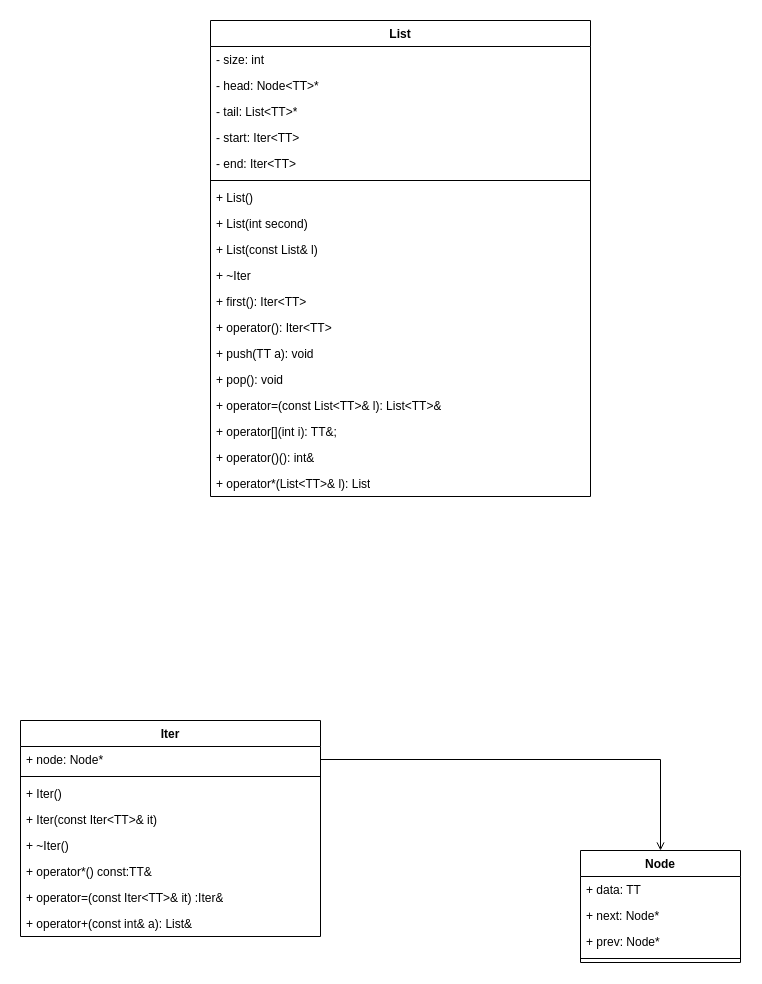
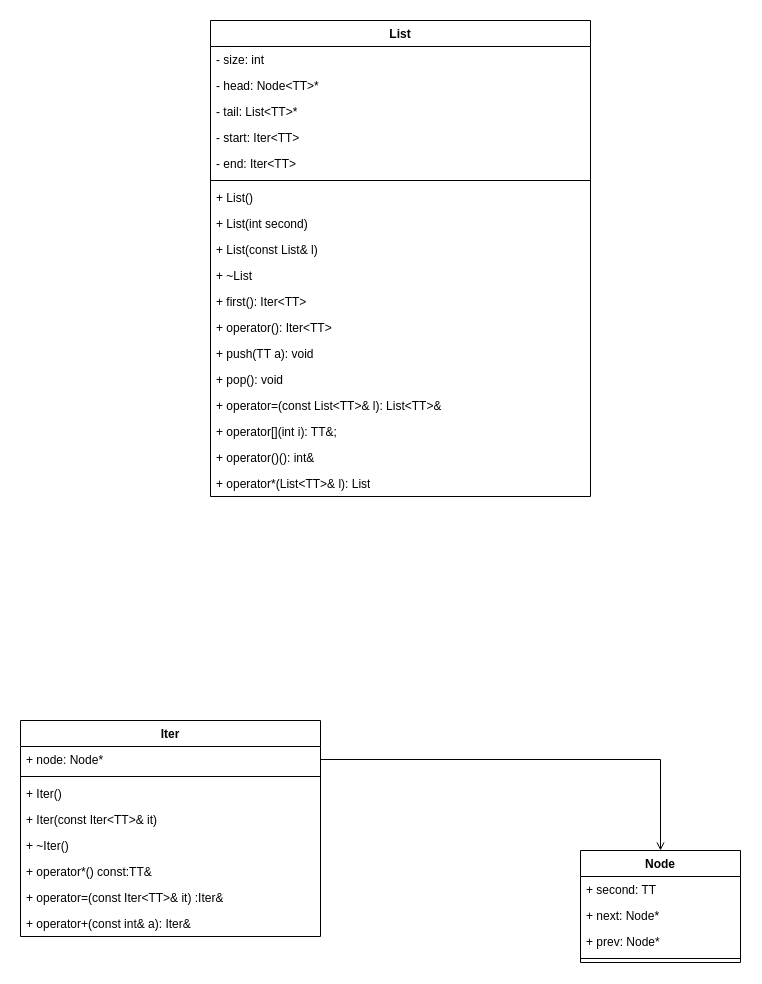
(238, 277) -> (237, 277)
(615, 891) -> (622, 891)
(123, 925) -> (125, 925)
